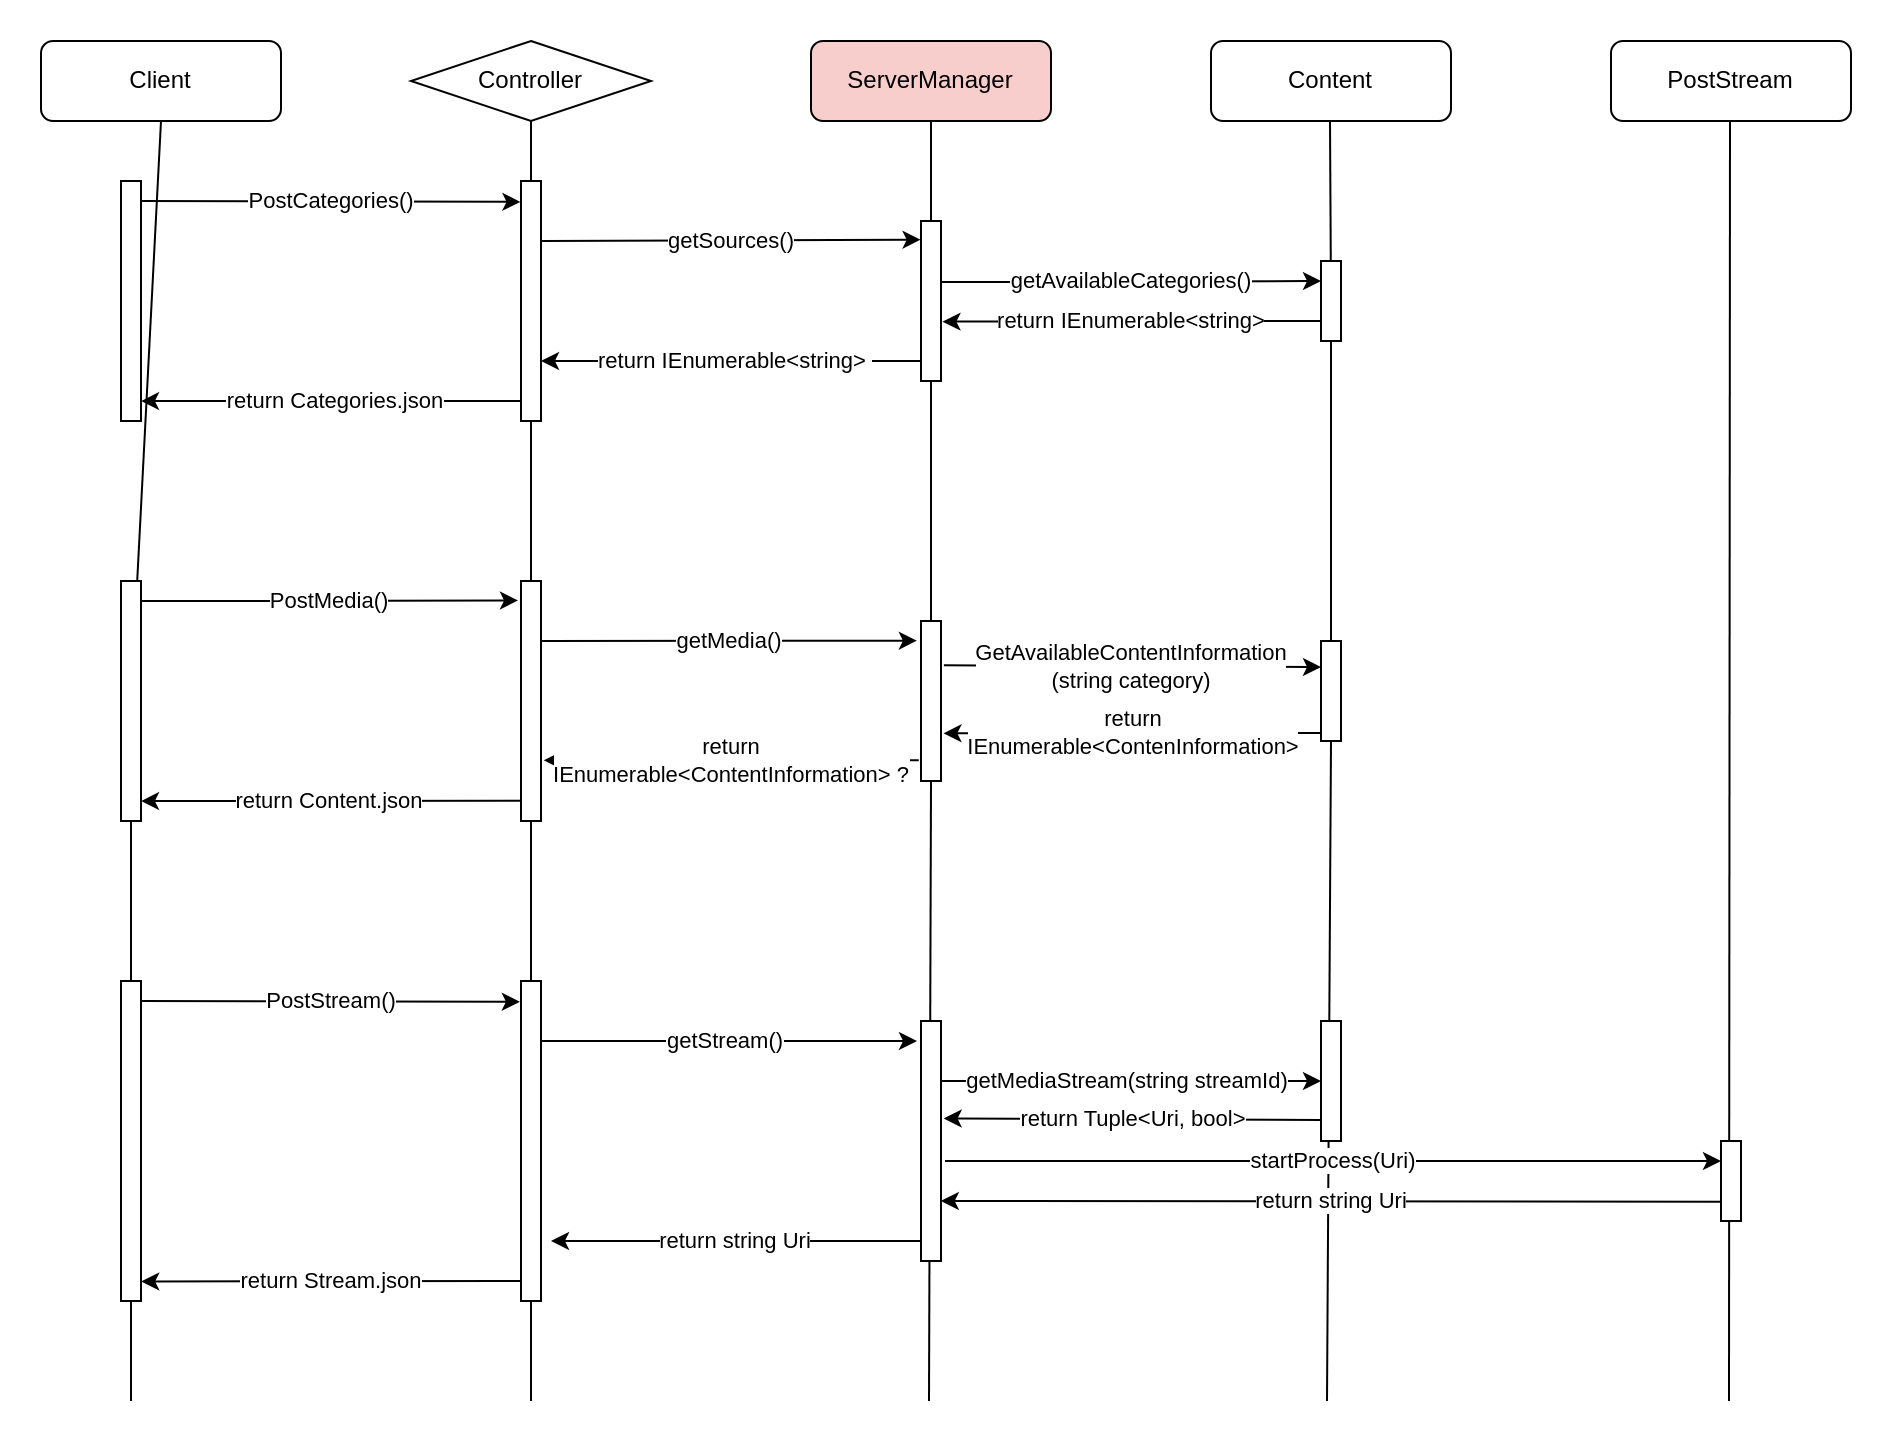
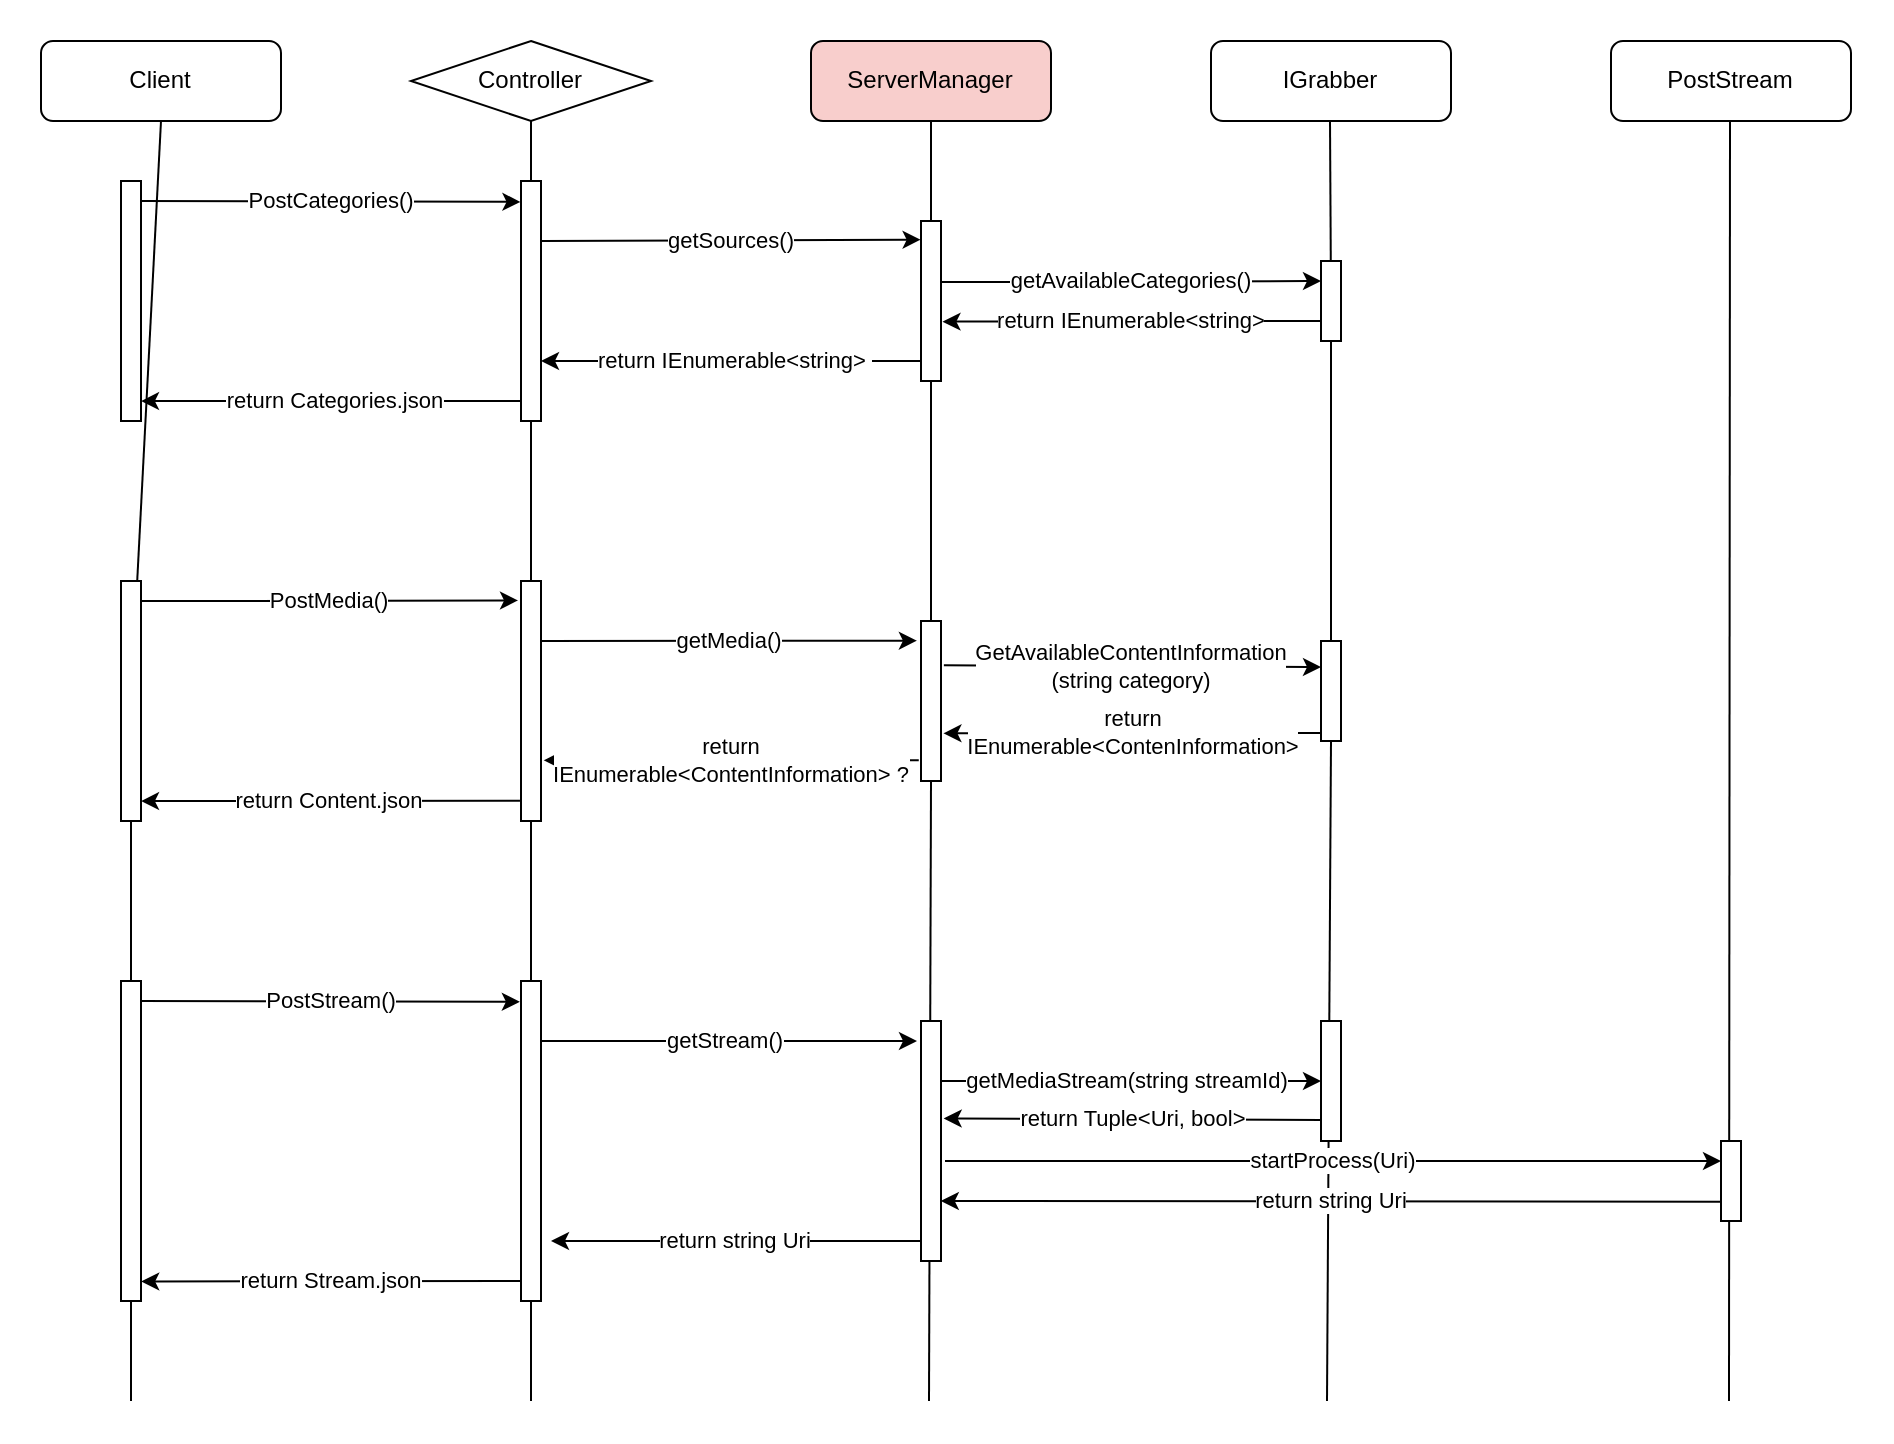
(1331, 81) -> (1331, 81)
